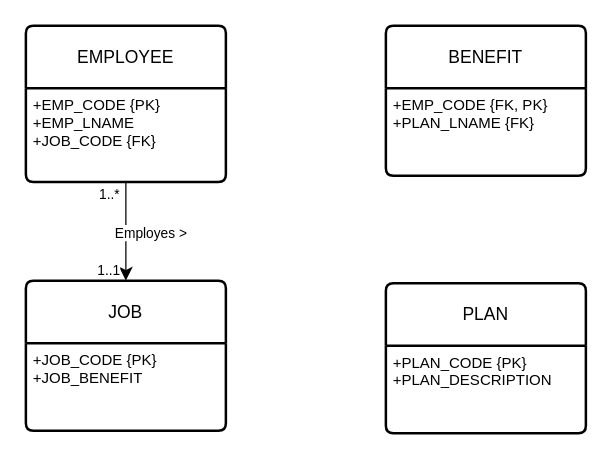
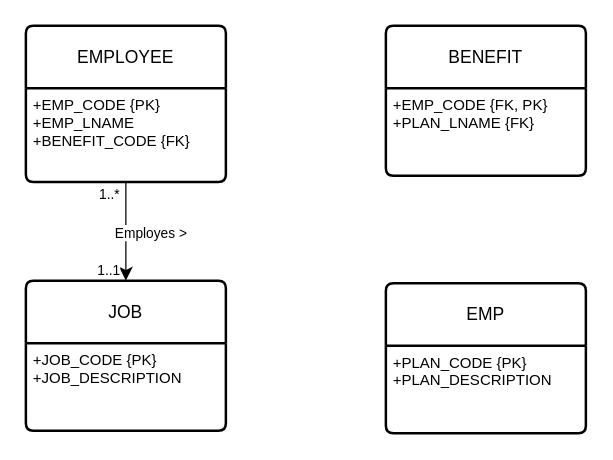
(90, 124) -> (107, 124)
(486, 314) -> (486, 314)
(90, 370) -> (100, 370)
